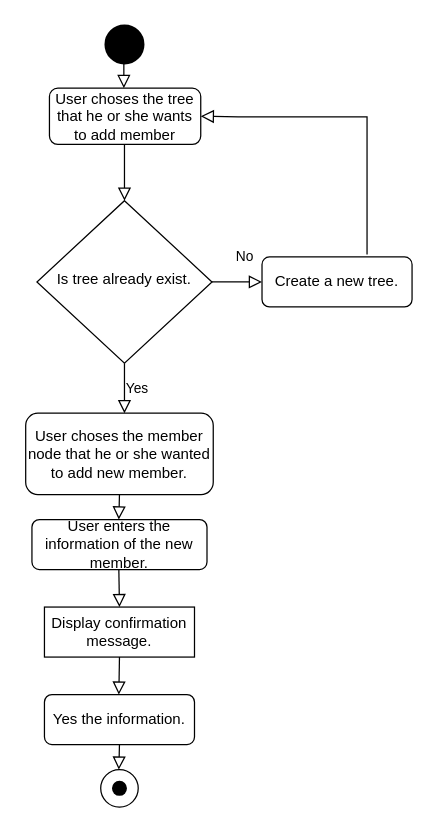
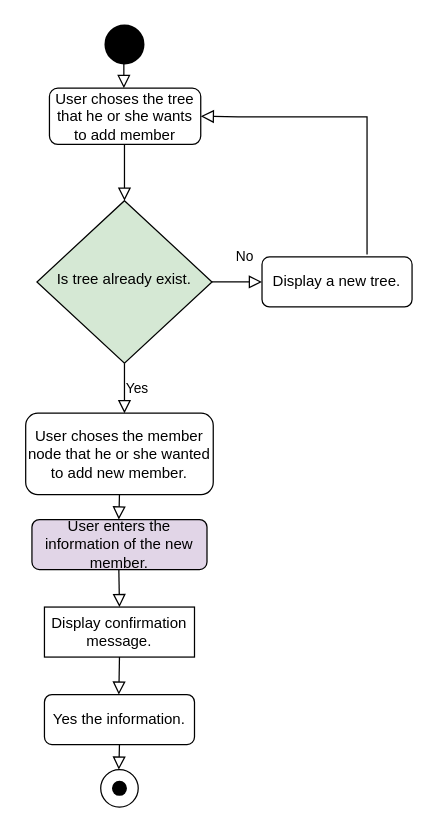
(124, 282) -> (124, 282)
(337, 282) -> (337, 282)
(119, 544) -> (119, 544)
